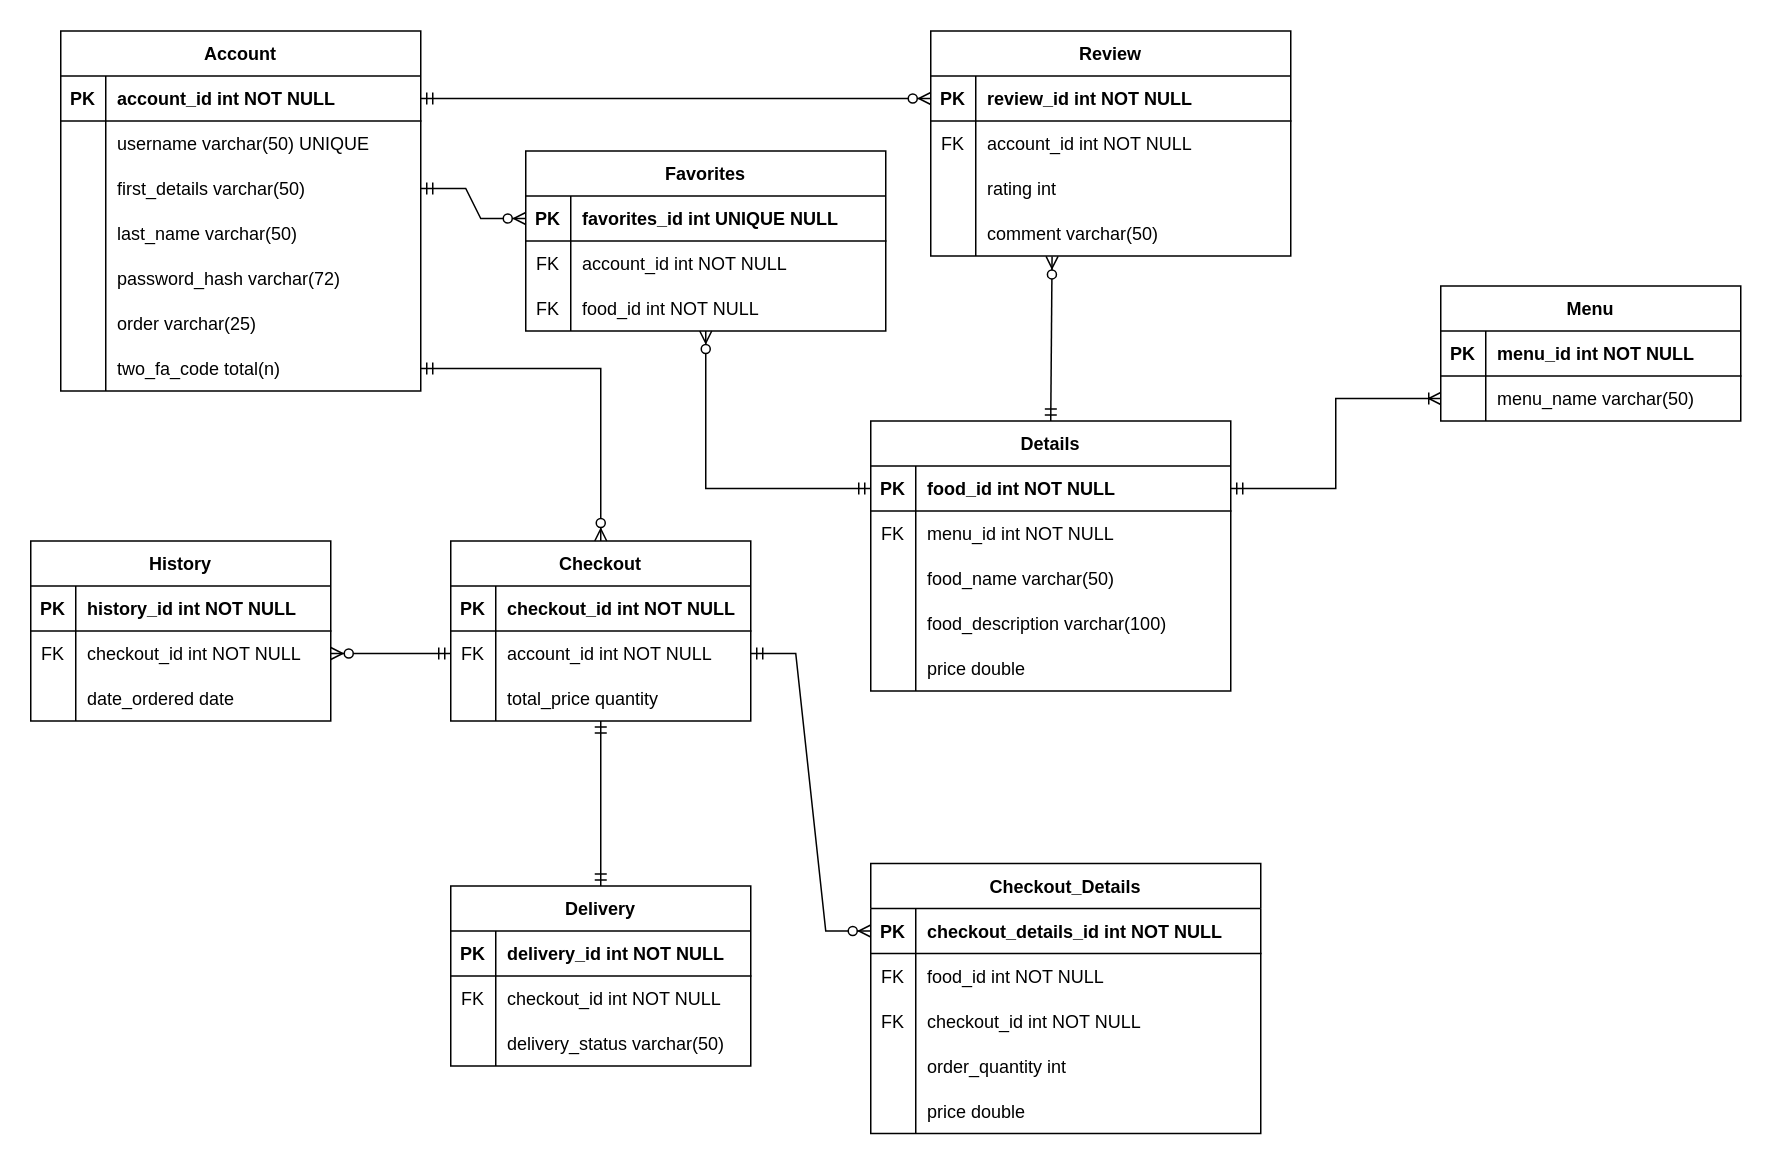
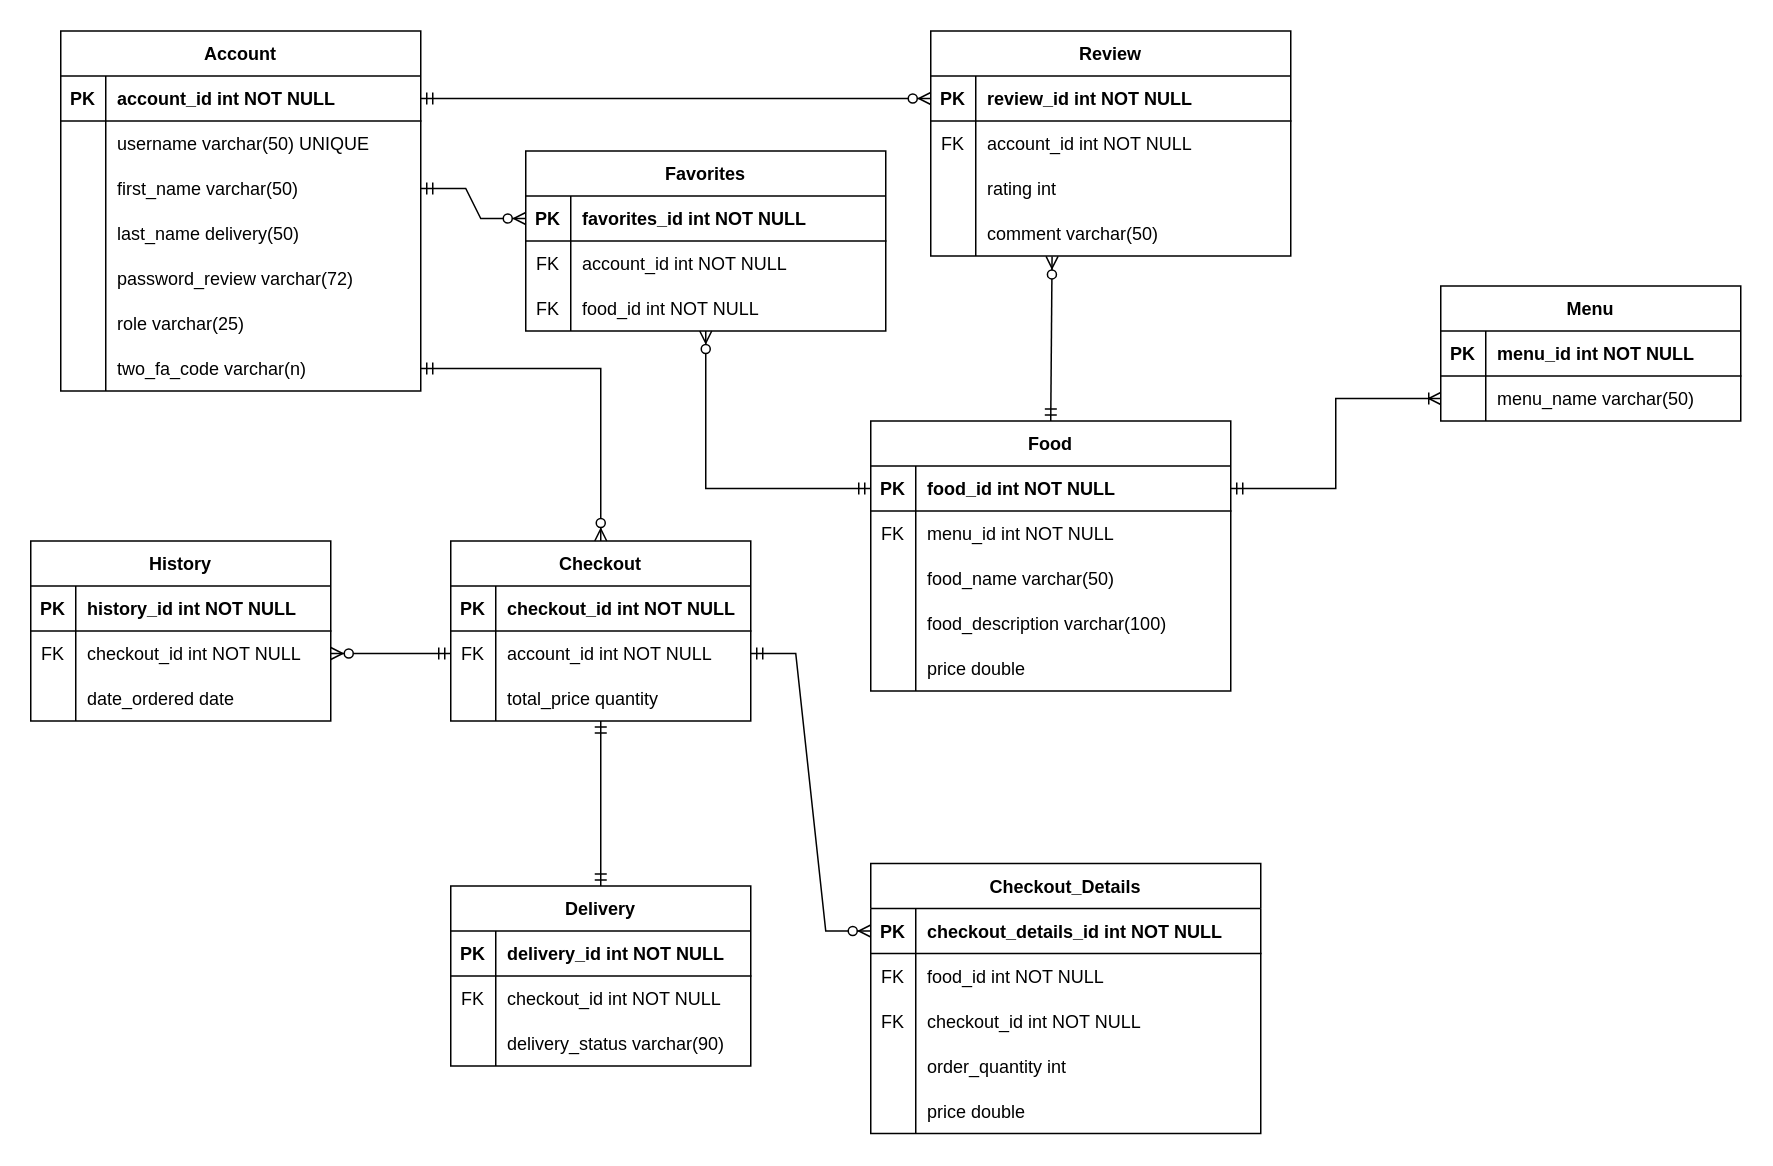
(234, 189) -> (223, 189)
(709, 219) -> (694, 219)
(218, 234) -> (219, 234)
(241, 279) -> (248, 279)
(200, 324) -> (193, 324)
(213, 369) -> (226, 369)
(1050, 444) -> (1050, 444)
(636, 1044) -> (636, 1044)
